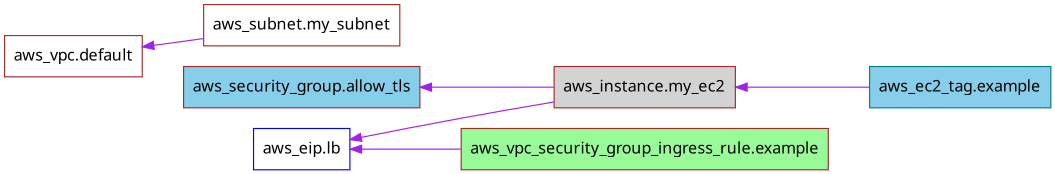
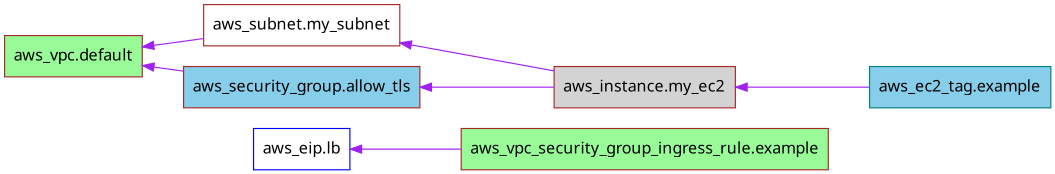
(73, 56) -> (73, 56)
none -> (169, 69)
(458, 119) -> (483, 58)
